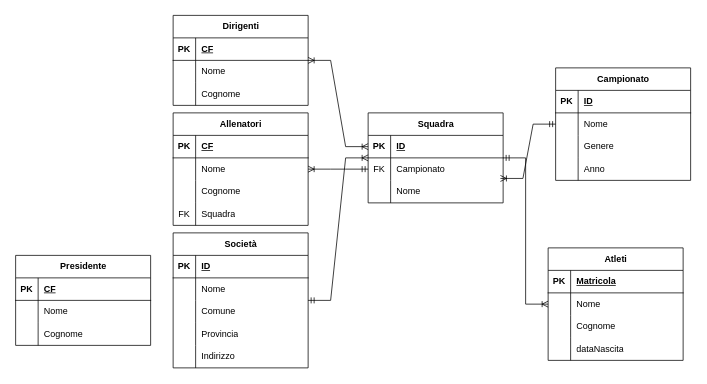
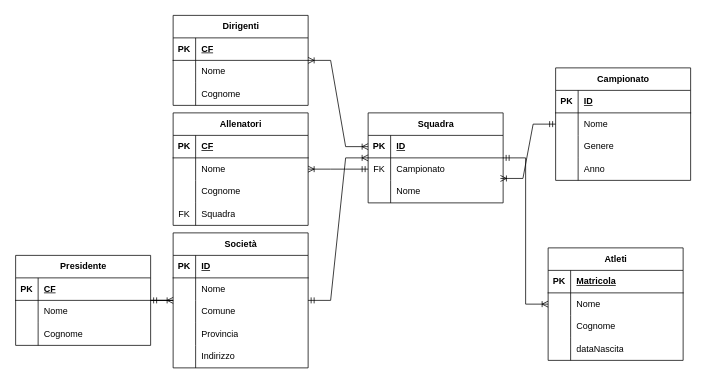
none -> (163, 300)
